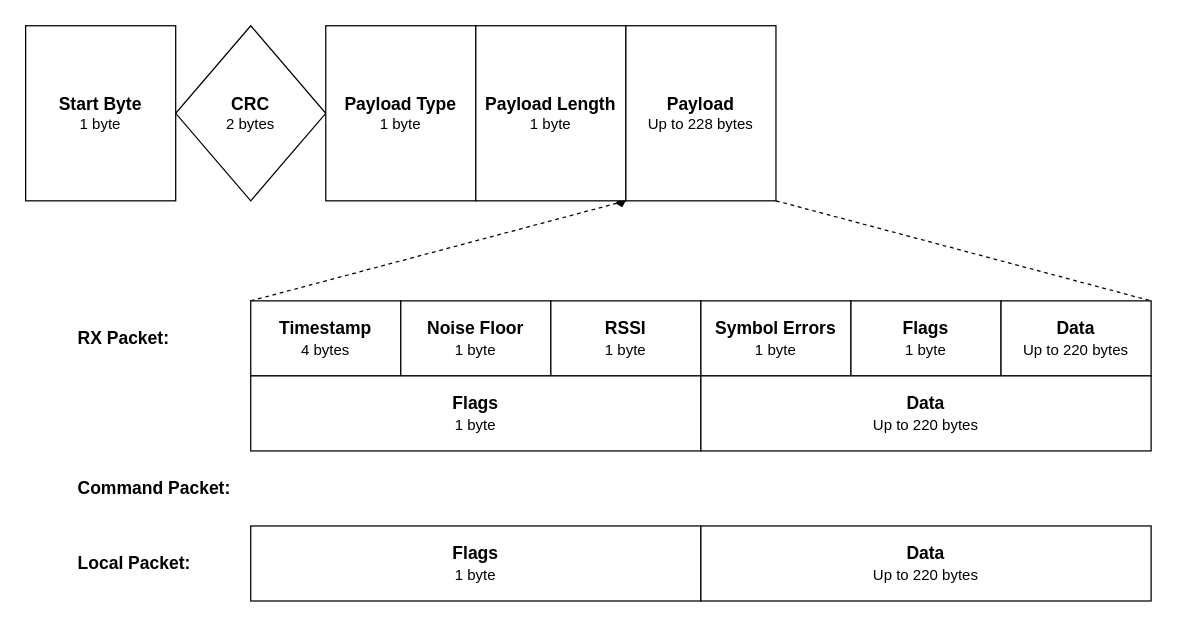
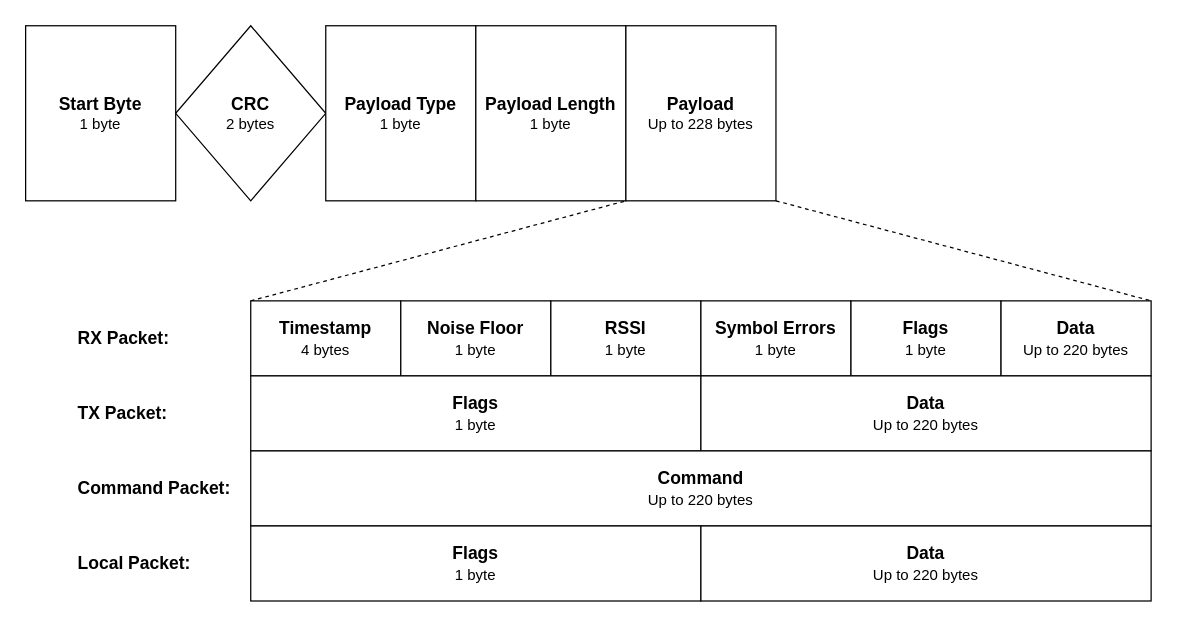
(615, 203) -> (620, 202)
none -> (157, 413)
none -> (701, 488)
